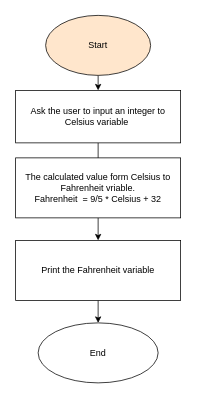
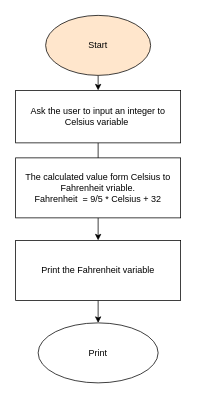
(98, 353) -> (98, 353)
